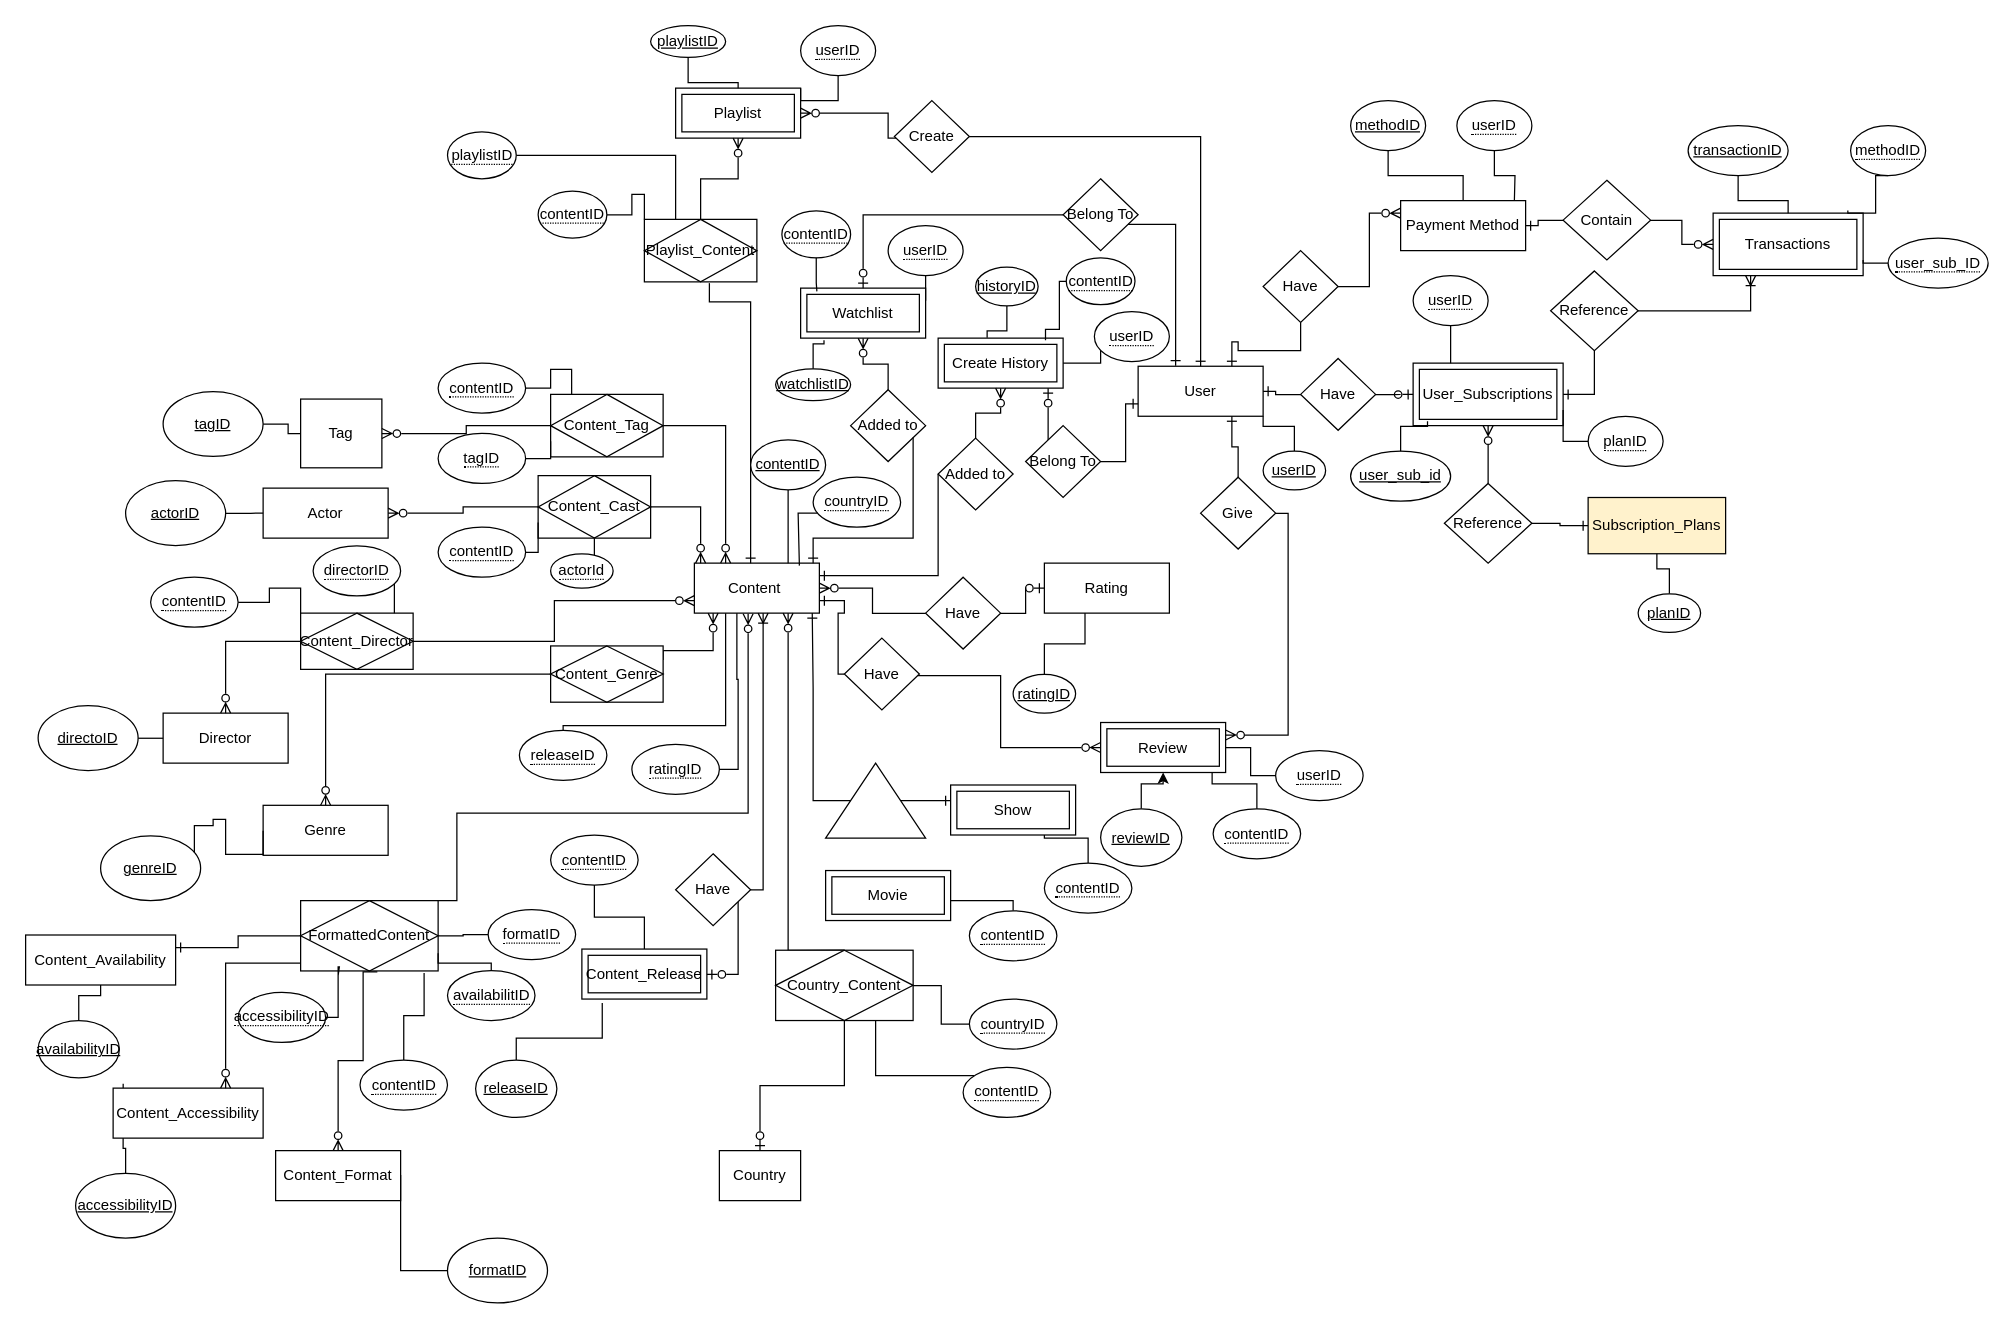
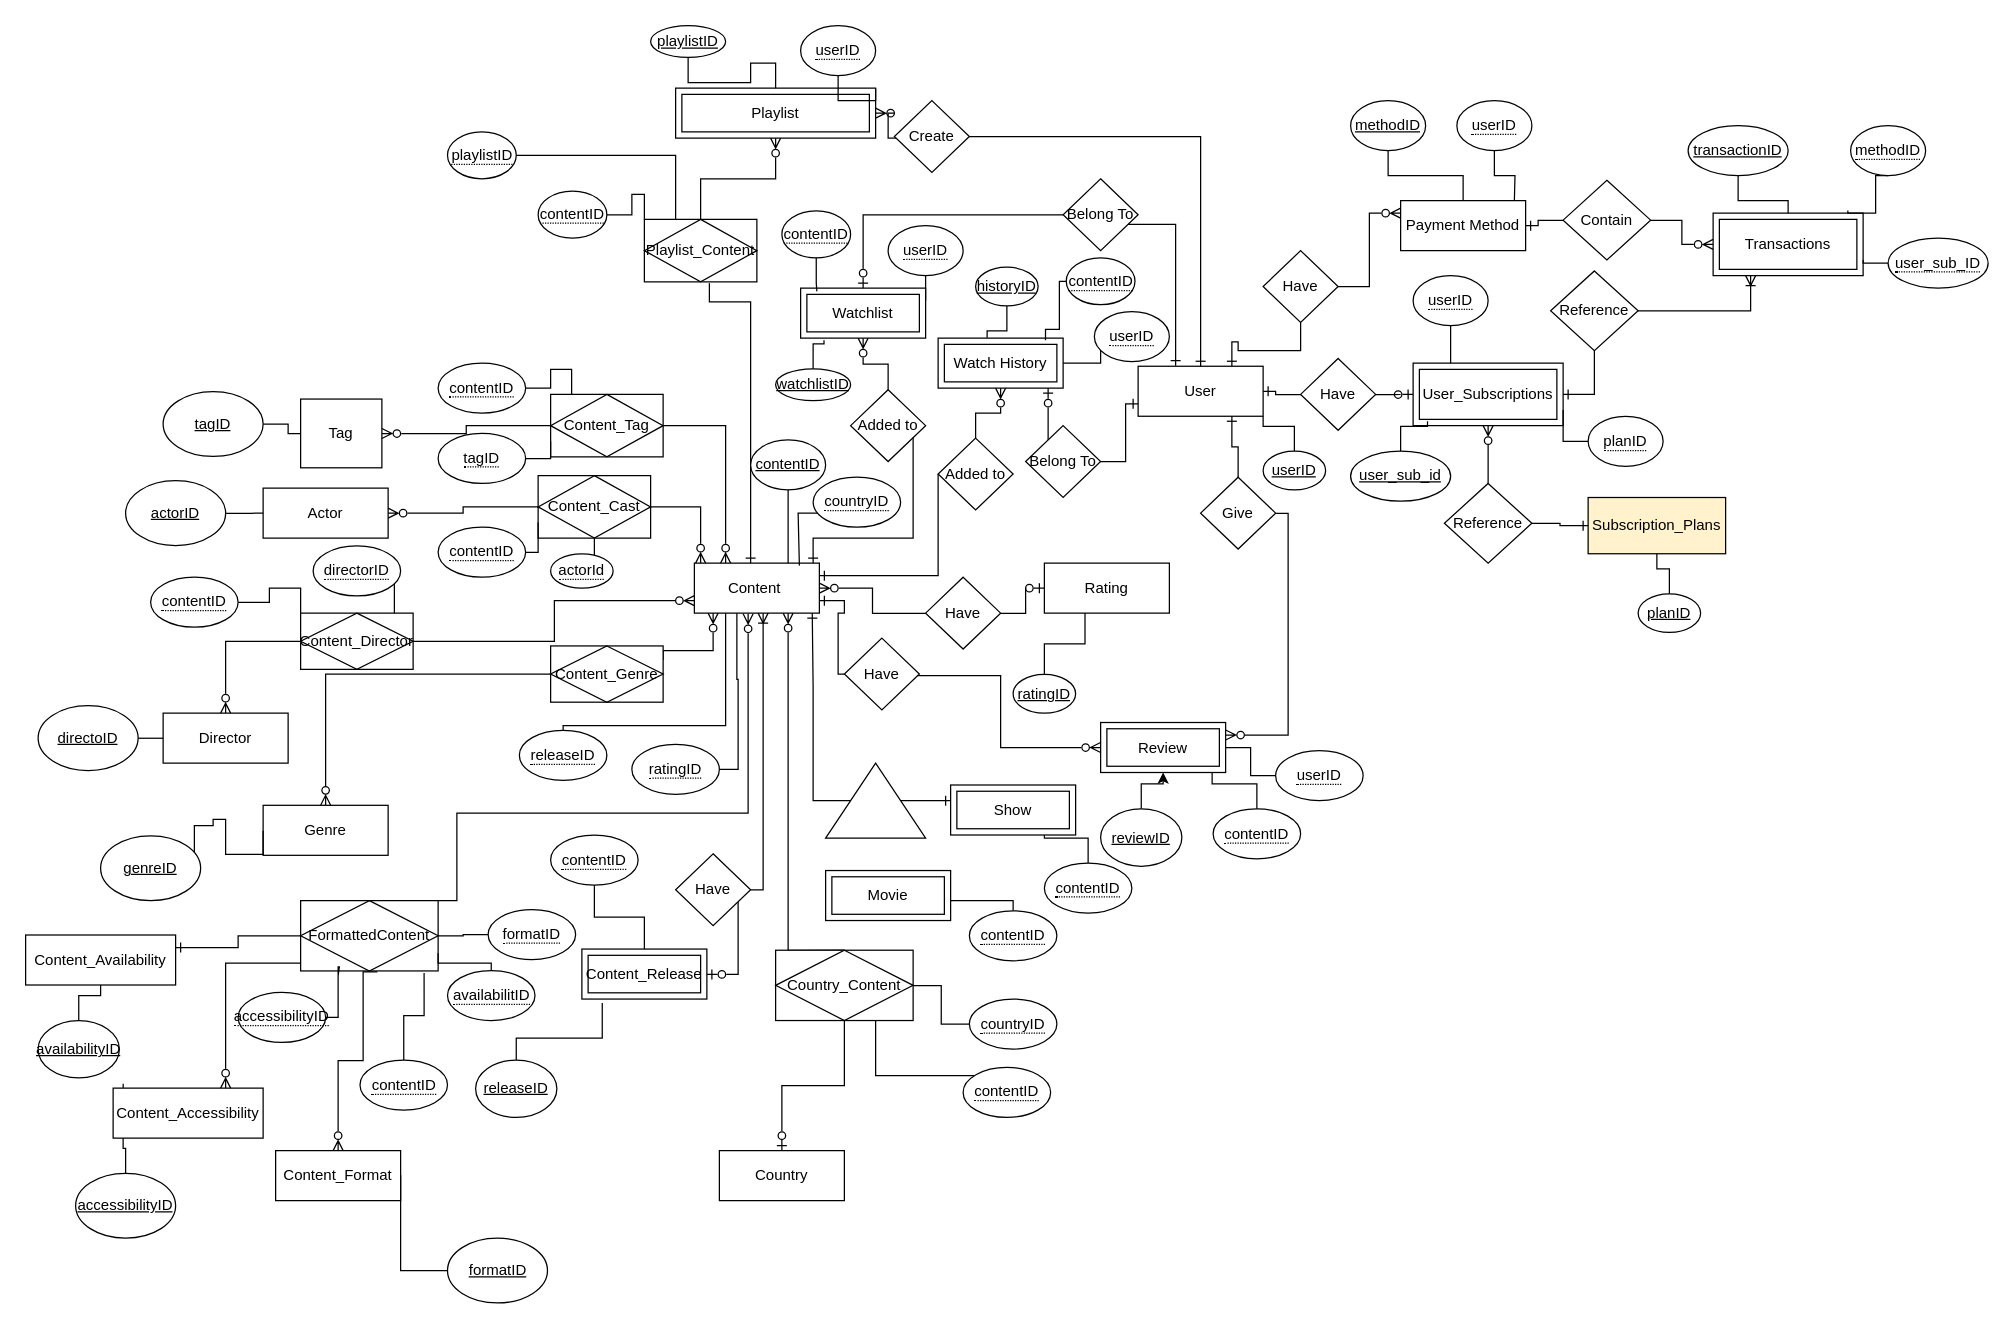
(738, 113) -> (776, 113)
(1001, 363) -> (1001, 363)
(760, 1176) -> (782, 1176)
